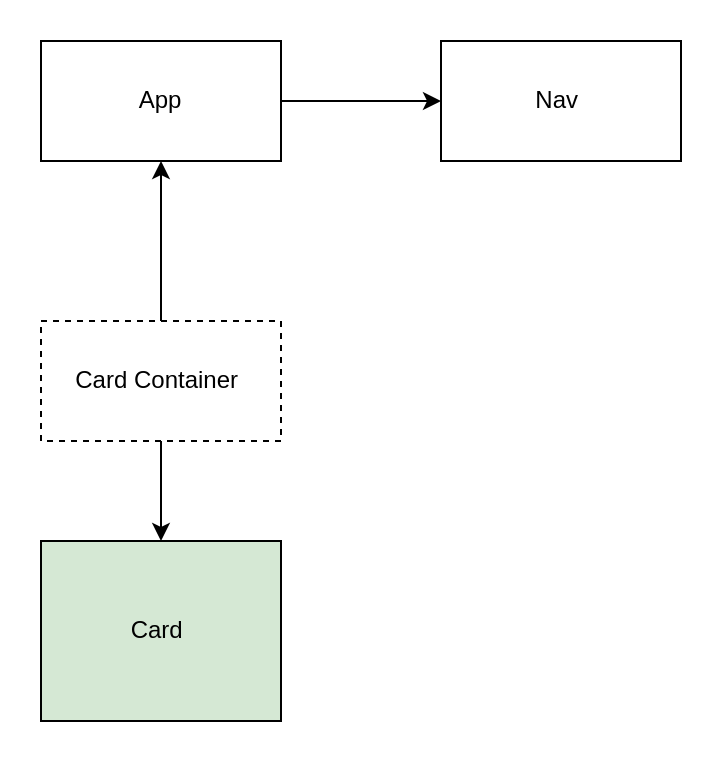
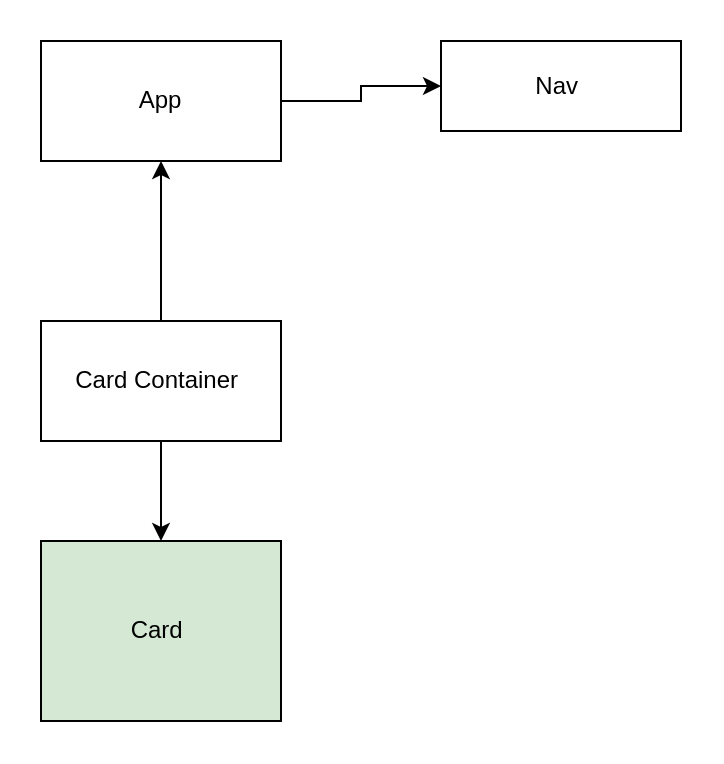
(561, 101) -> (561, 86)
(161, 381) -> (161, 381)
